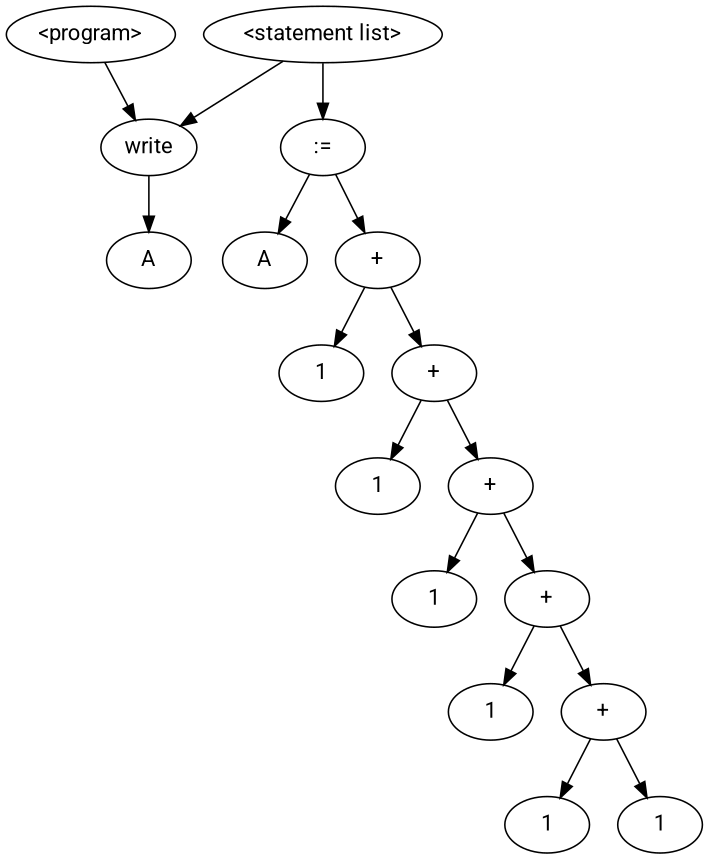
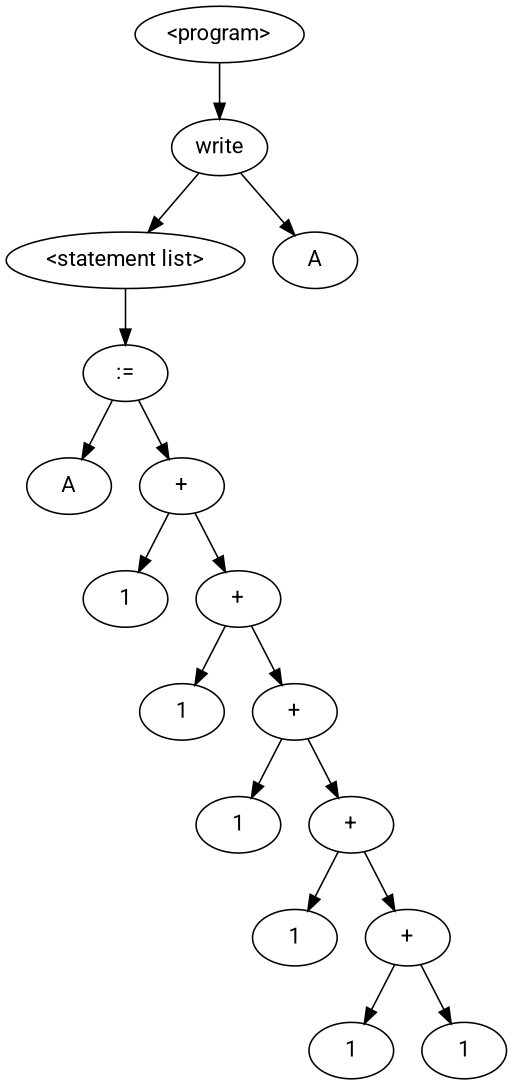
(239, 89) -> (179, 197)
